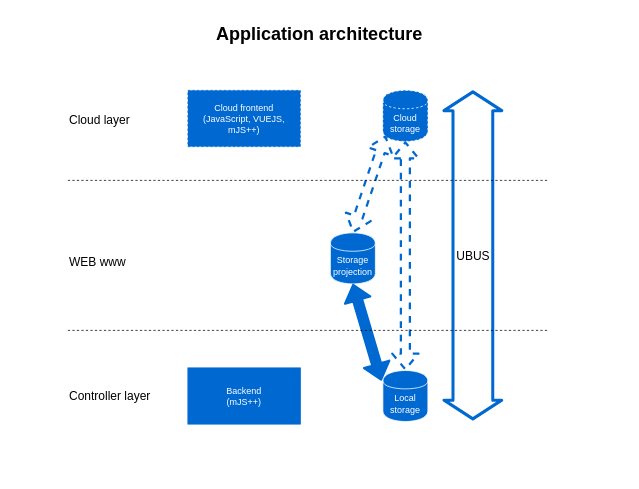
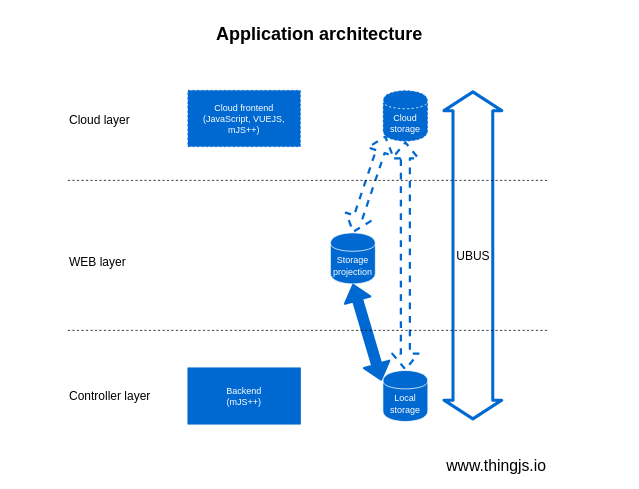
(91, 261) -> (96, 261)
none -> (492, 465)
